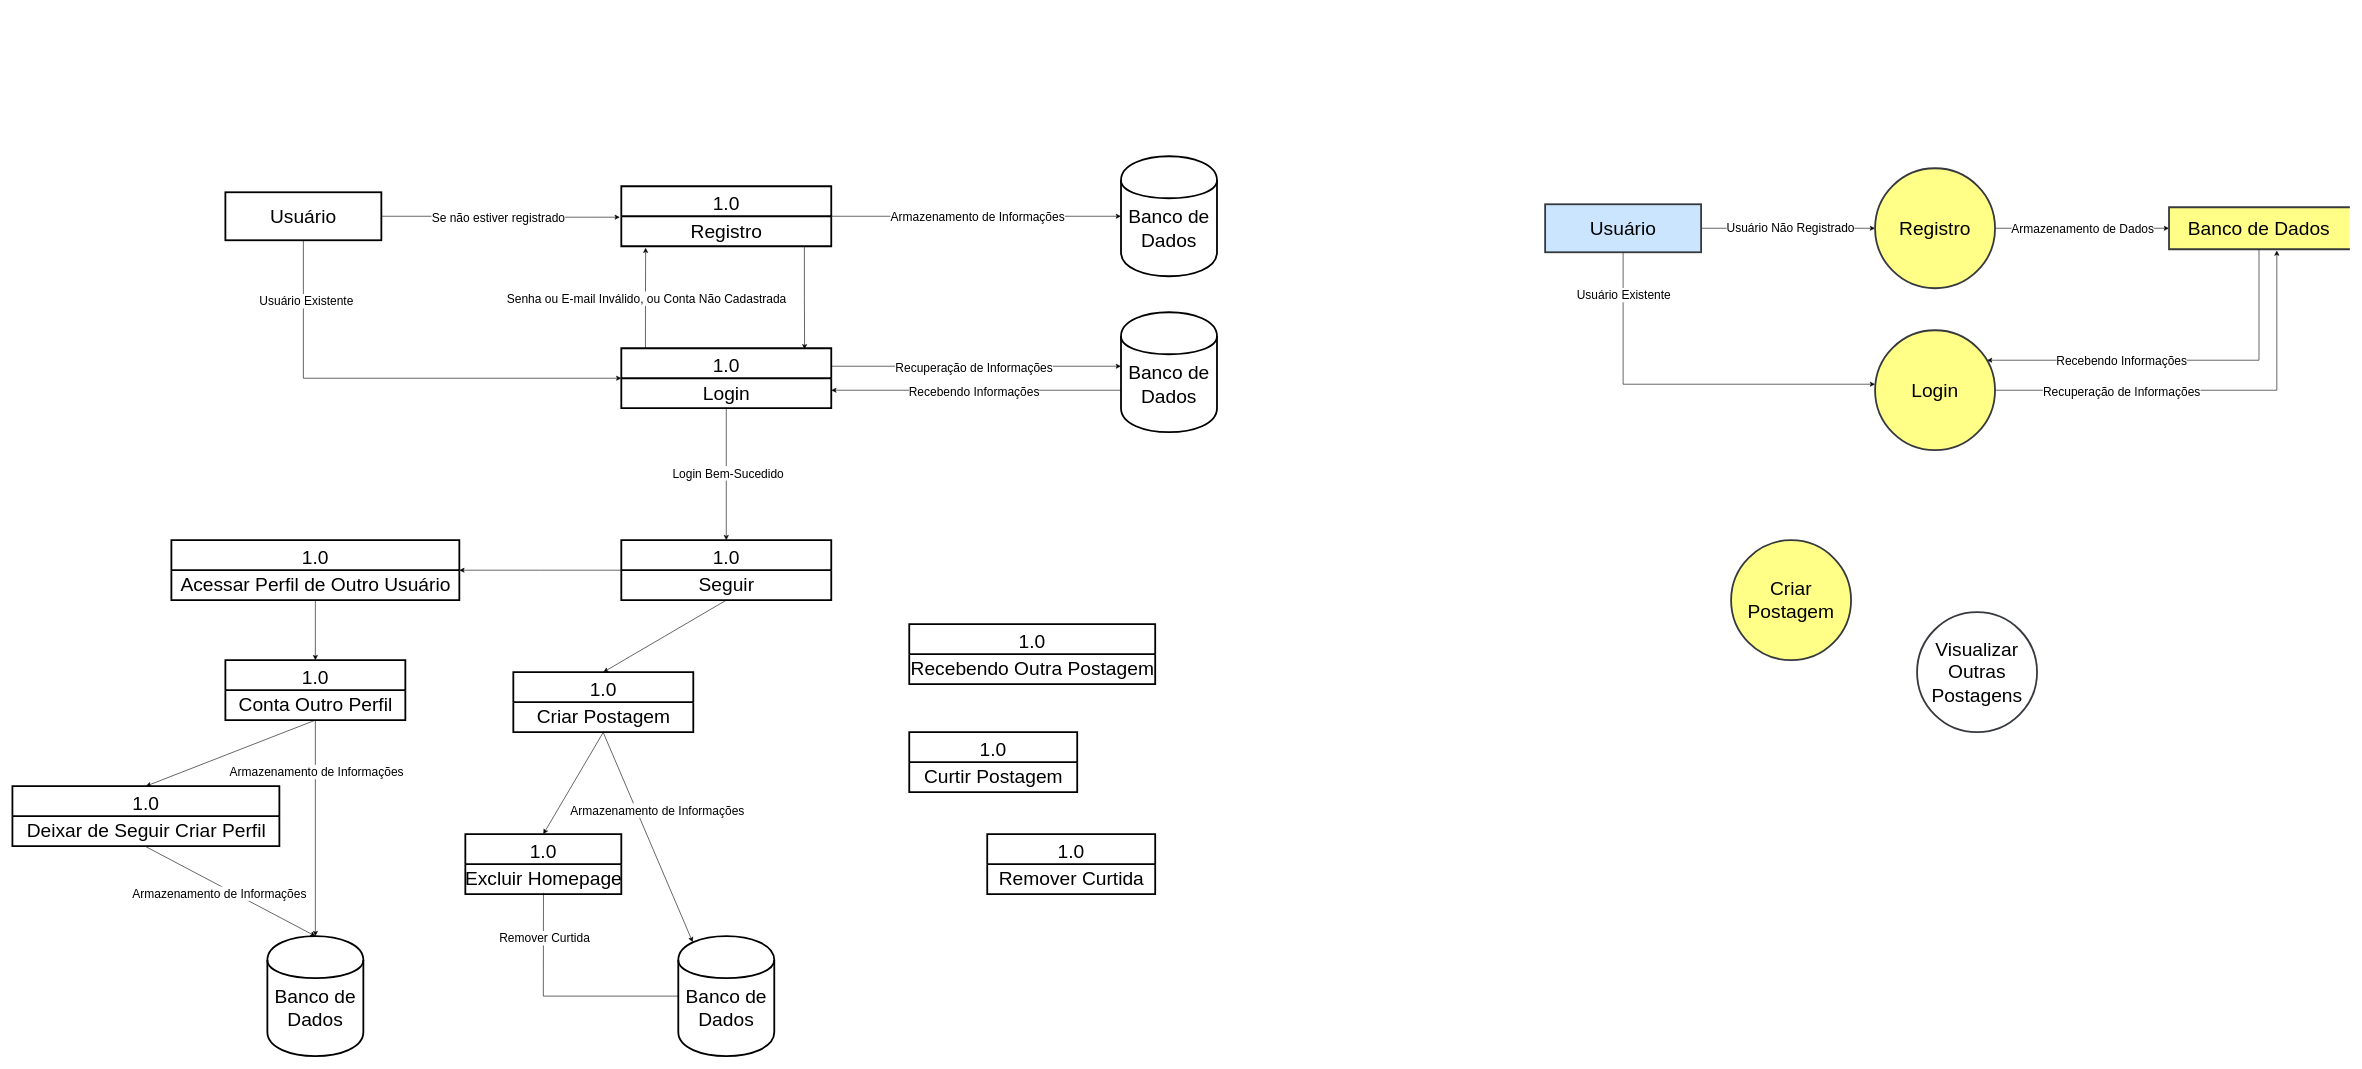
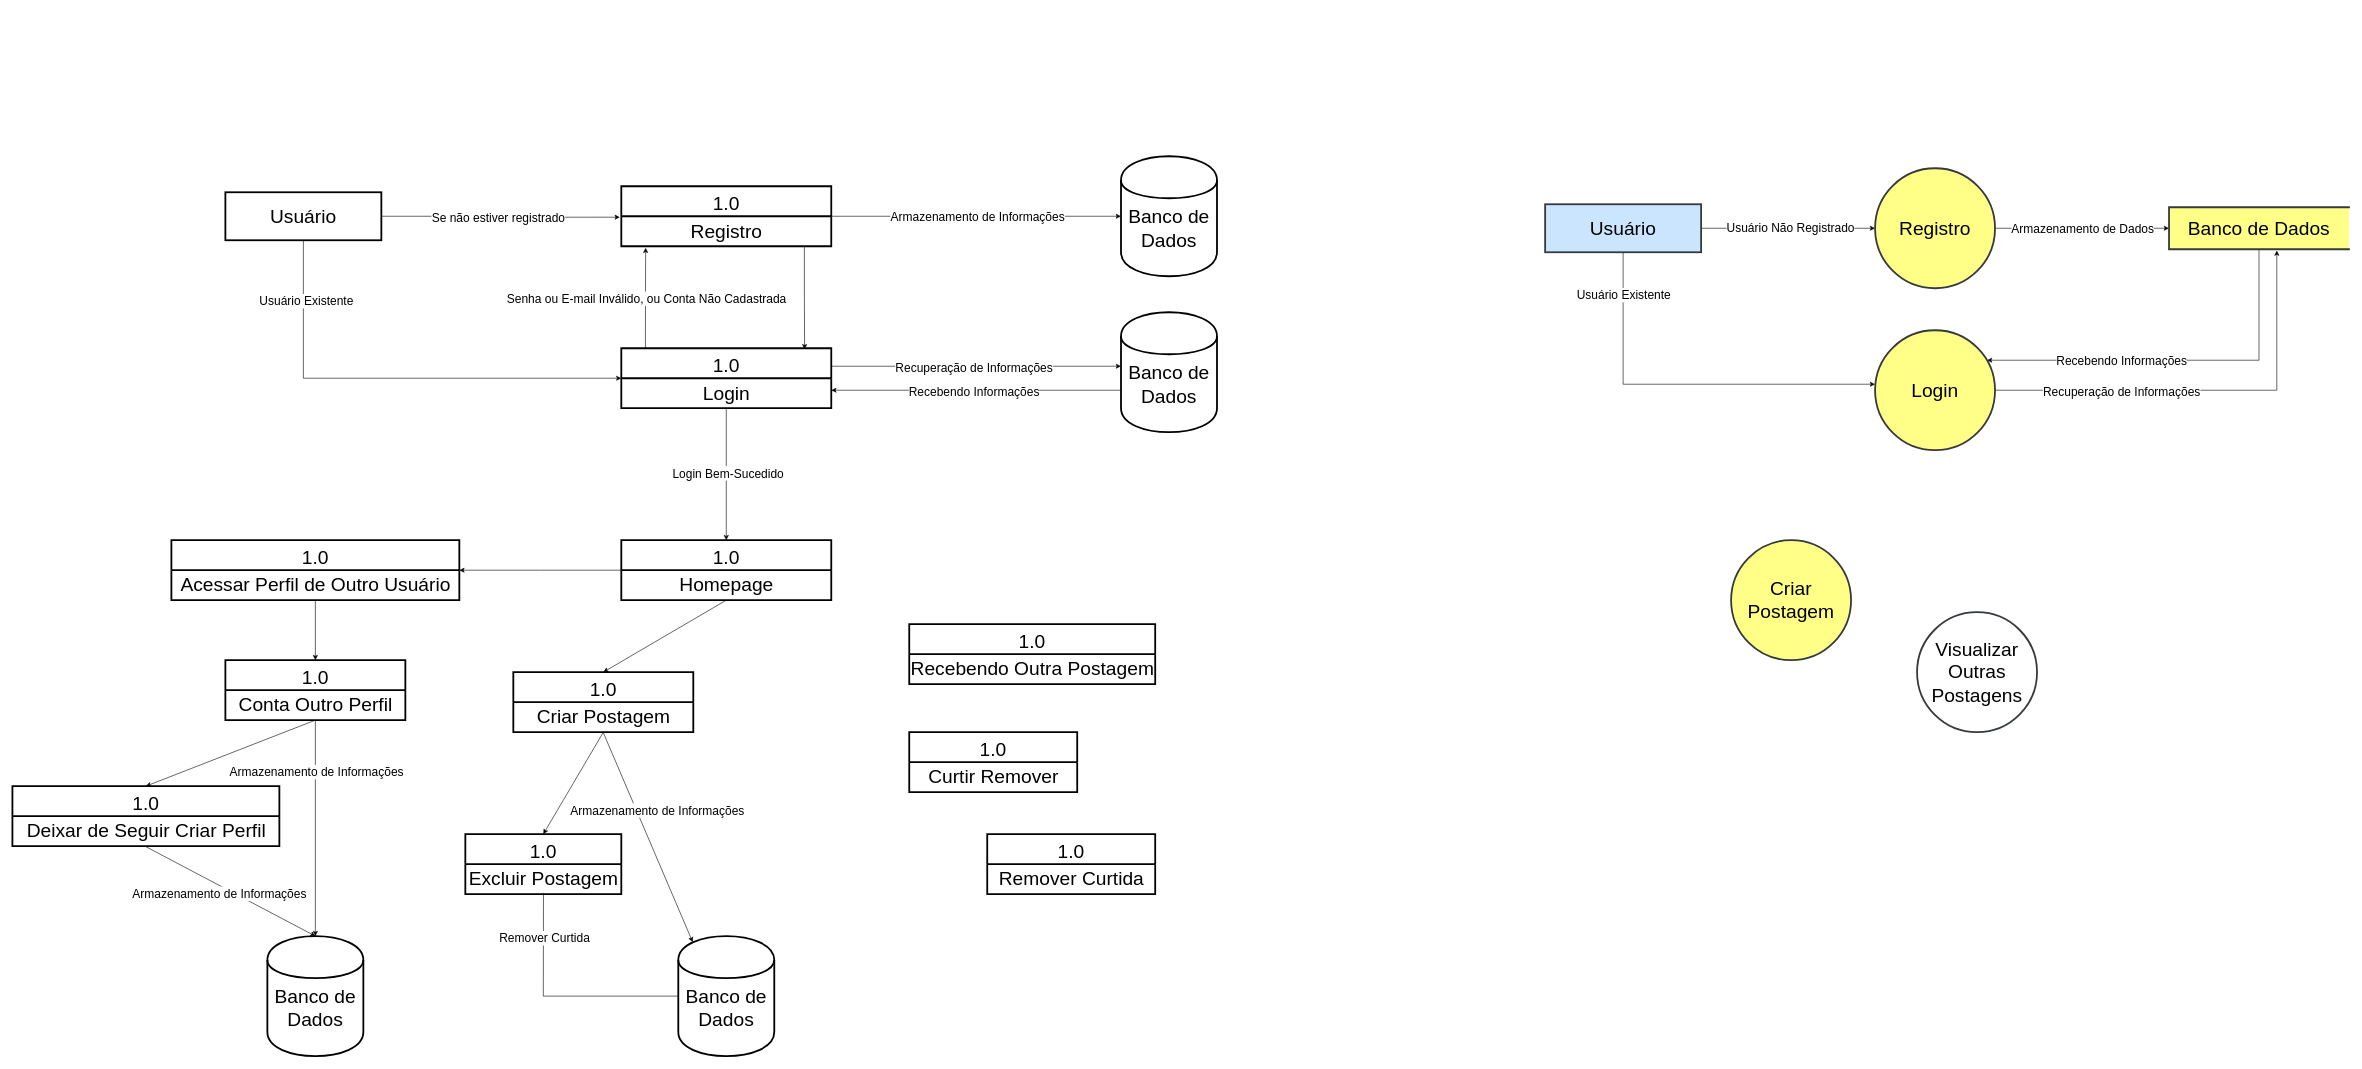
(727, 585) -> (727, 585)
(994, 777) -> (994, 777)
(544, 879) -> (544, 879)
